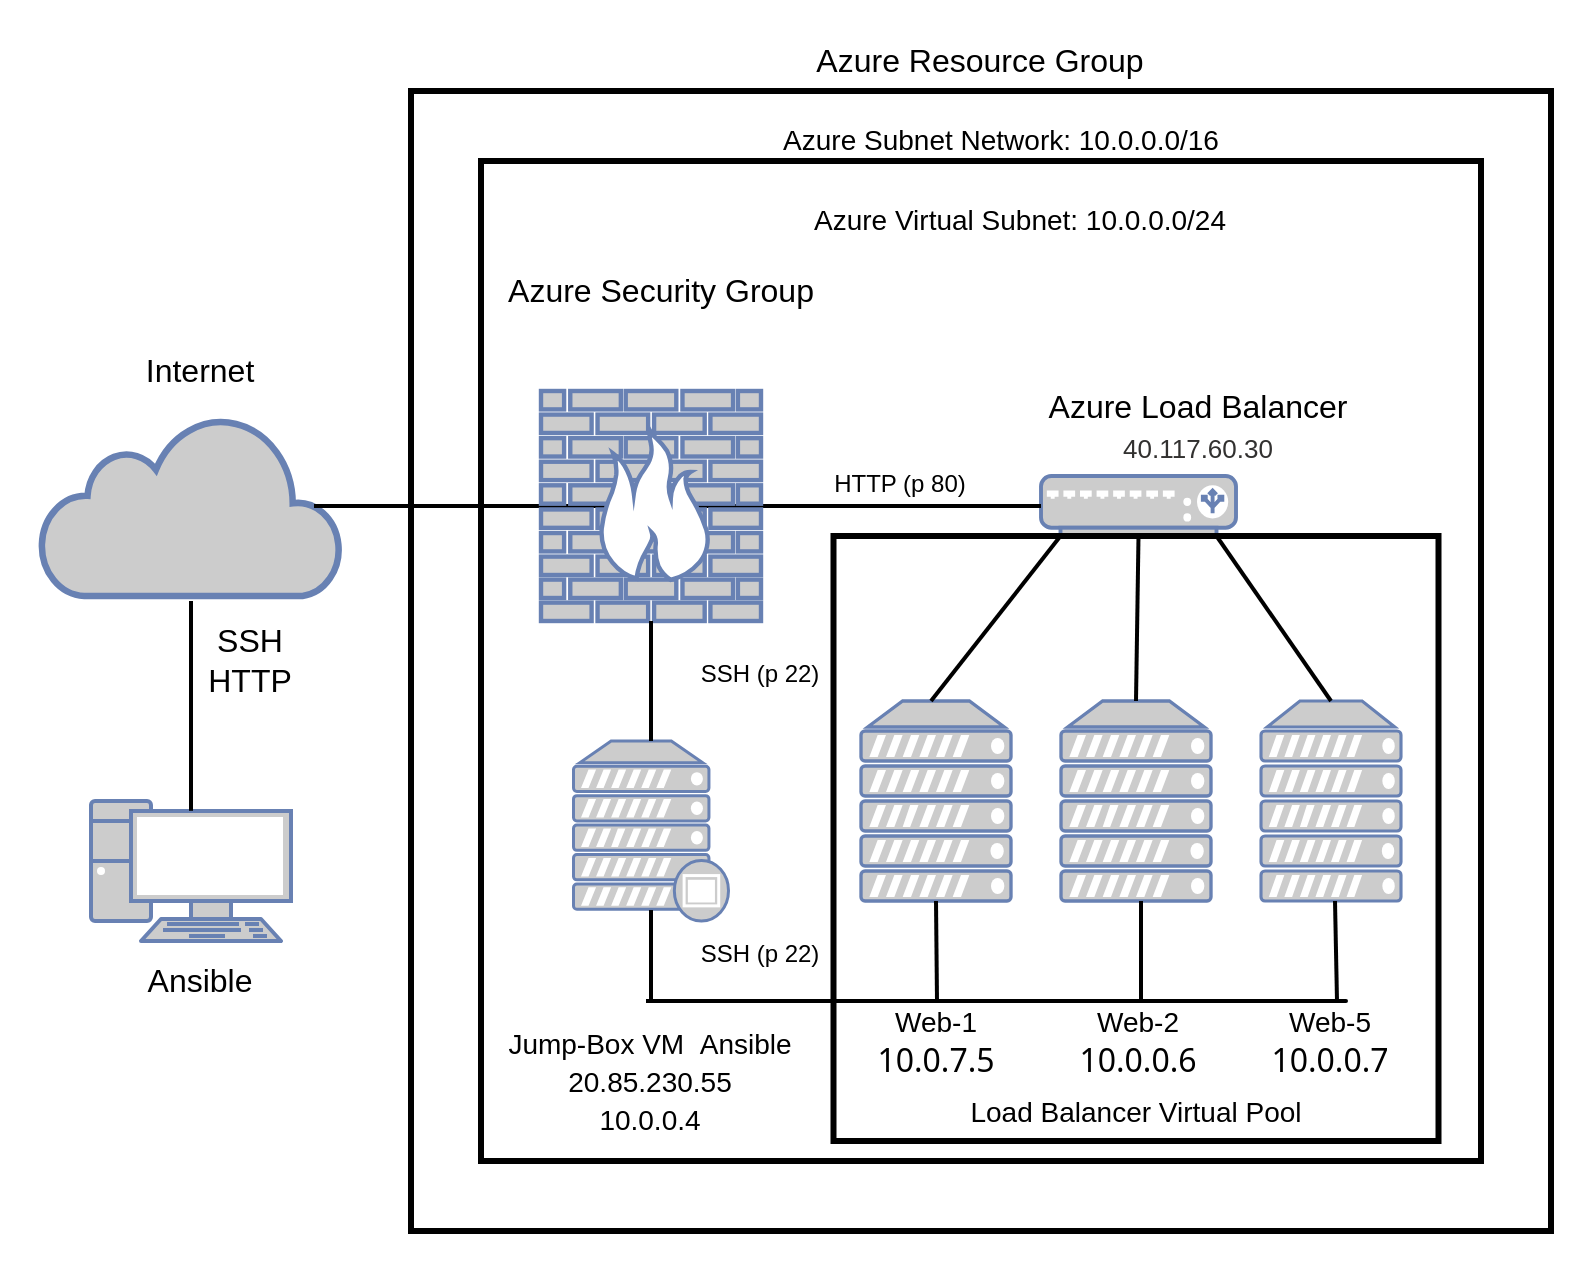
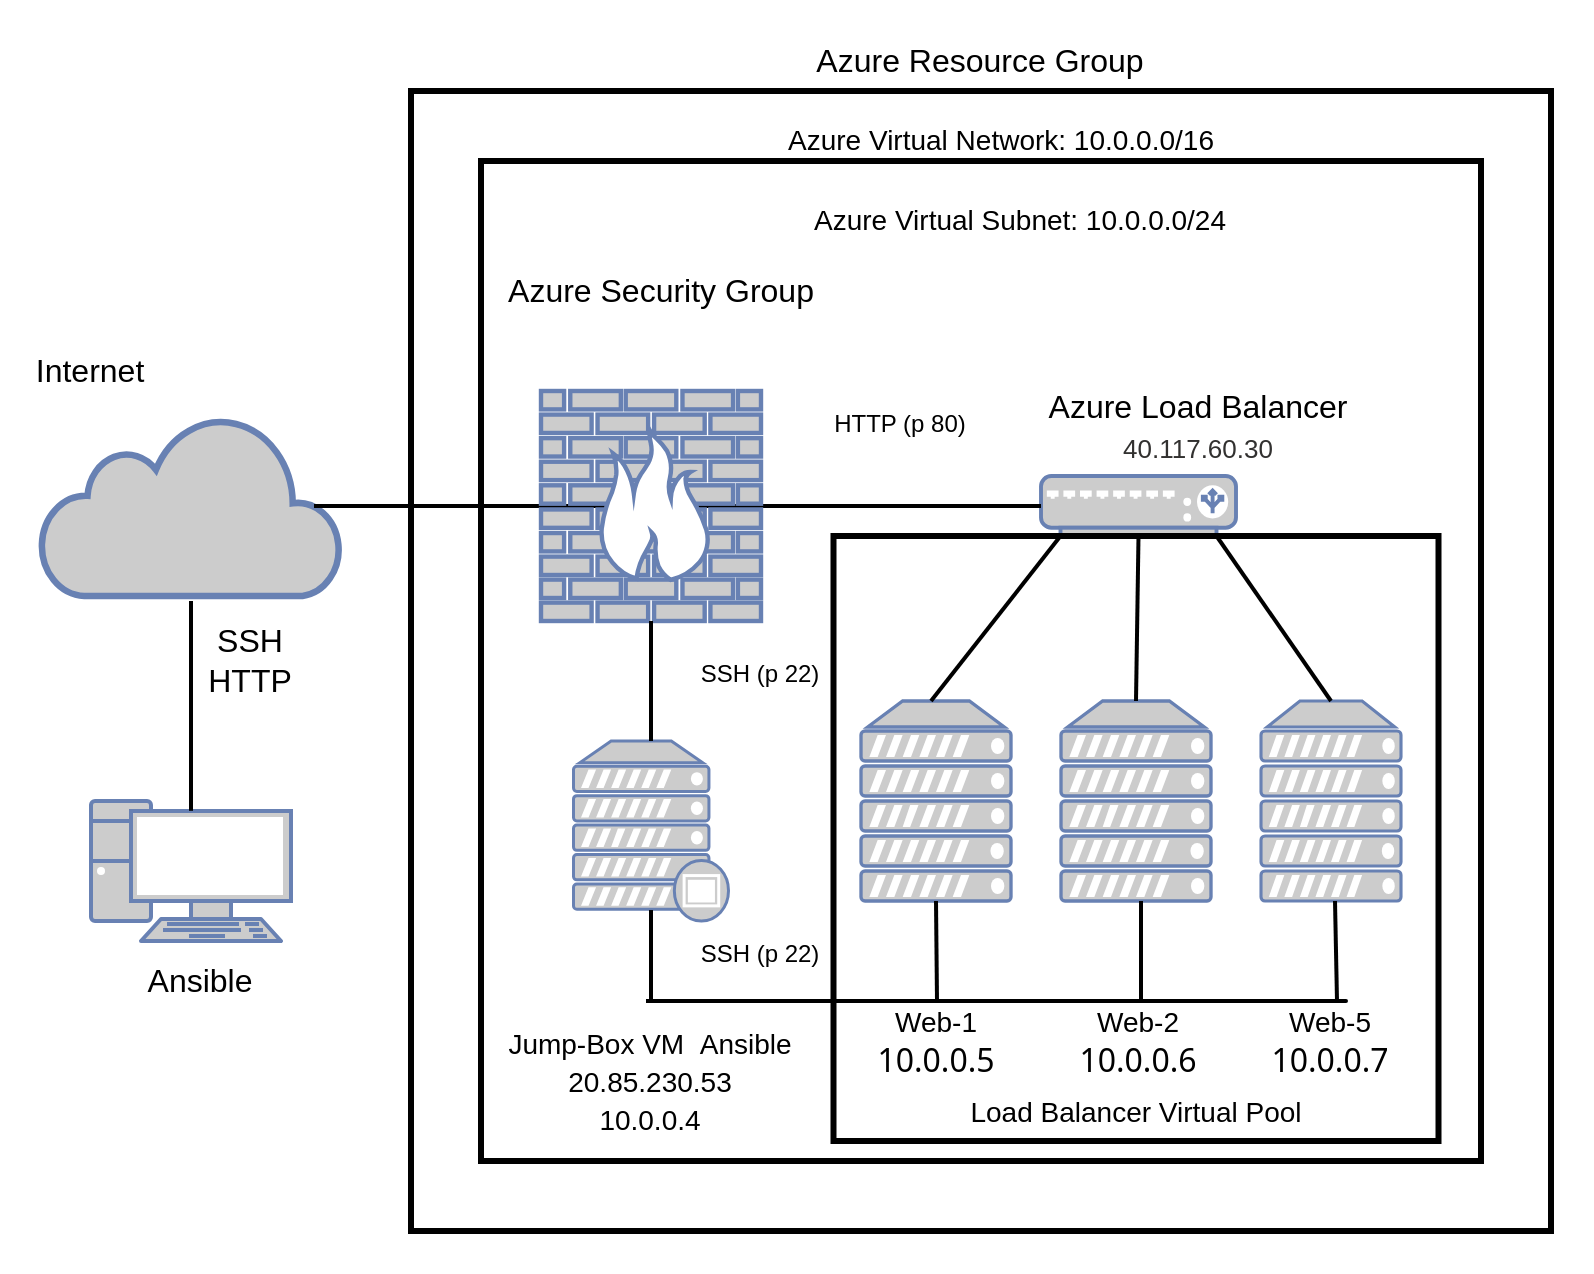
(1002, 141) -> (1002, 141)
(201, 371) -> (91, 371)
(901, 481) -> (901, 421)
(937, 1041) -> (937, 1041)
(651, 1081) -> (651, 1081)
